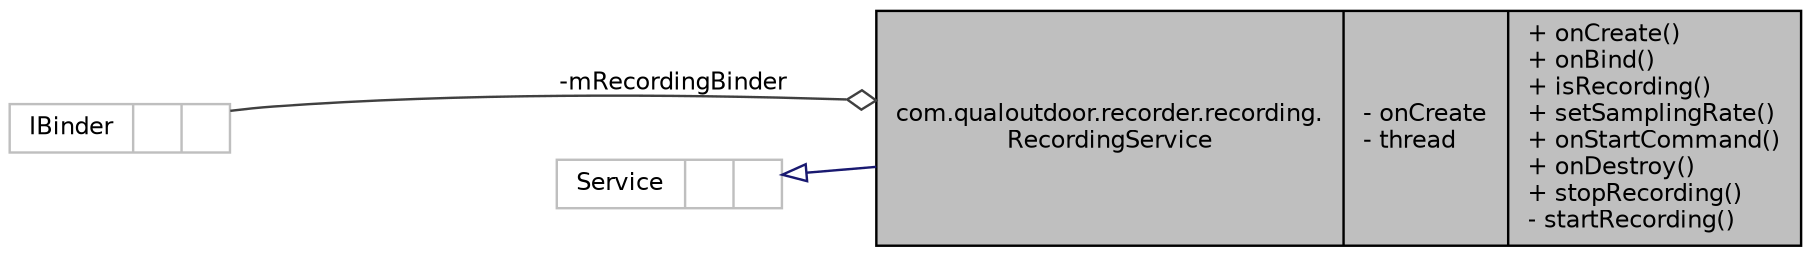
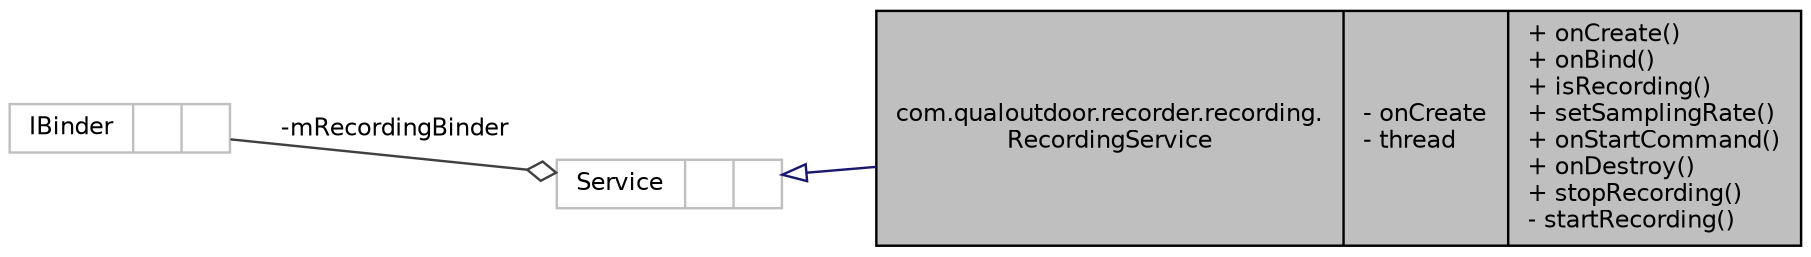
(538, 96) -> (379, 155)
